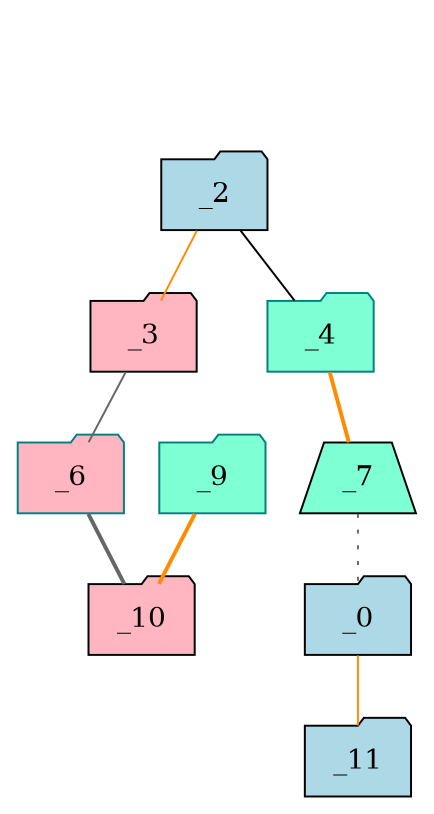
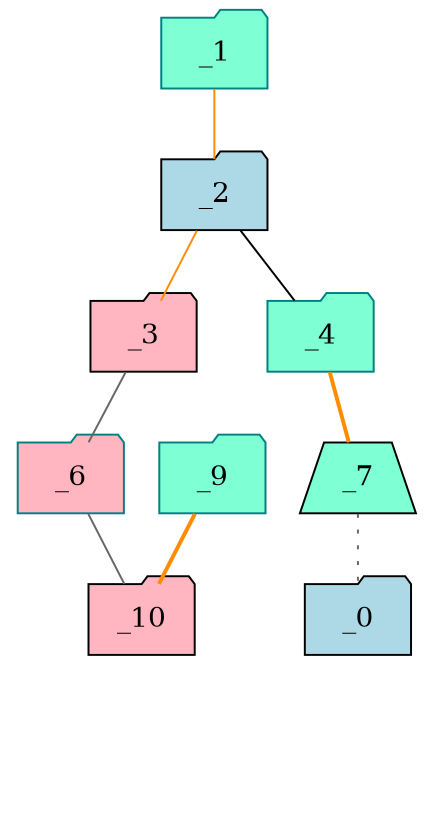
none -> (214, 53)
(106, 549) -> (106, 549)
(358, 761) -> none
